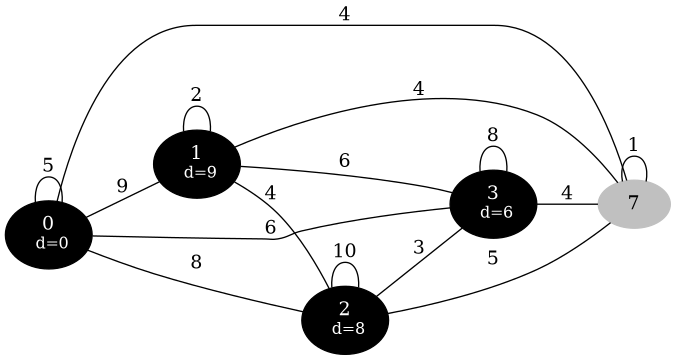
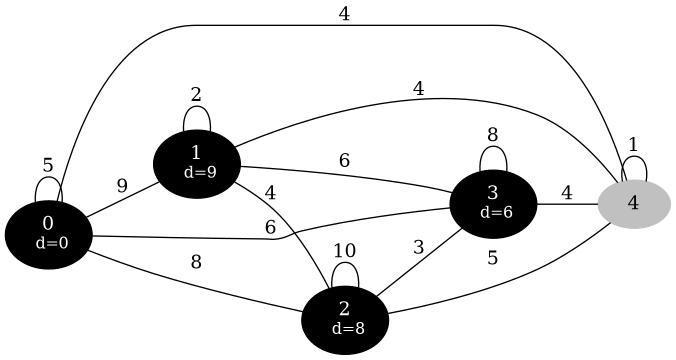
(634, 204) -> (634, 204)
